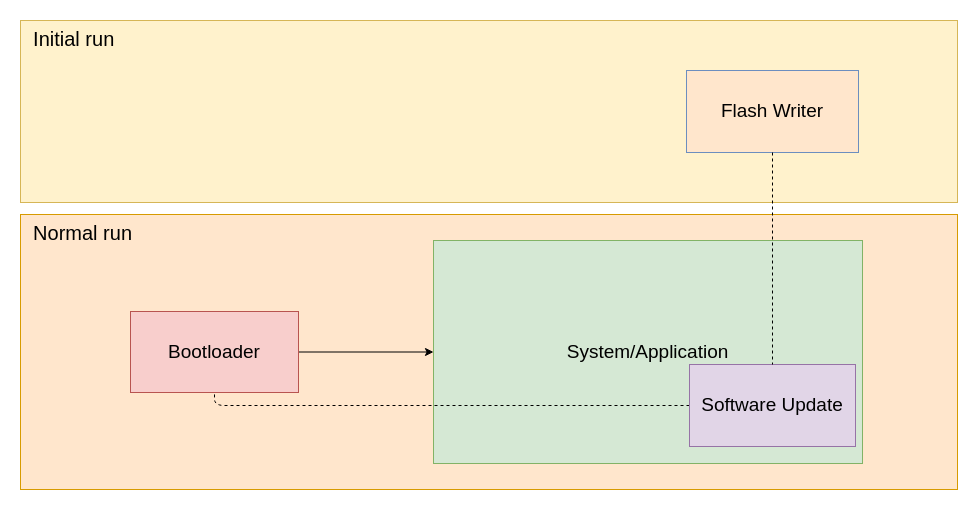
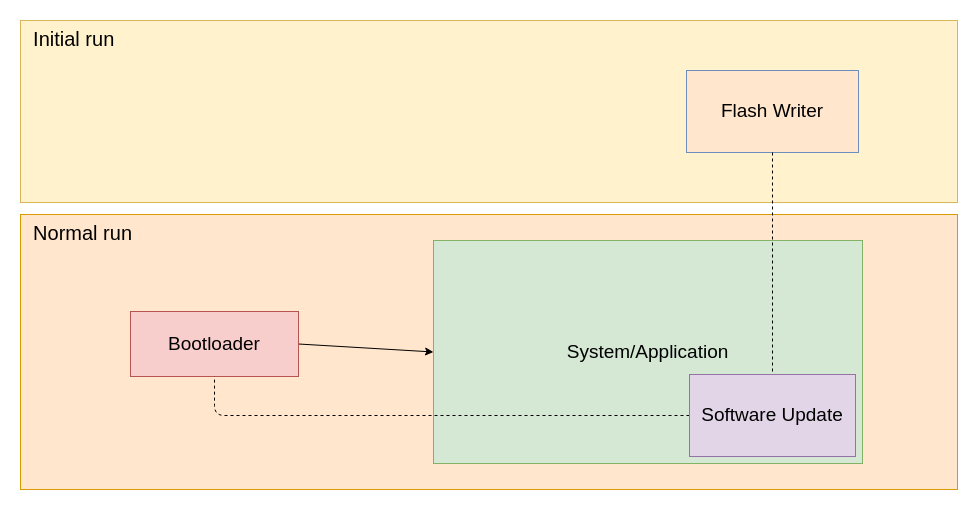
(215, 352) -> (215, 344)
(773, 406) -> (773, 416)
